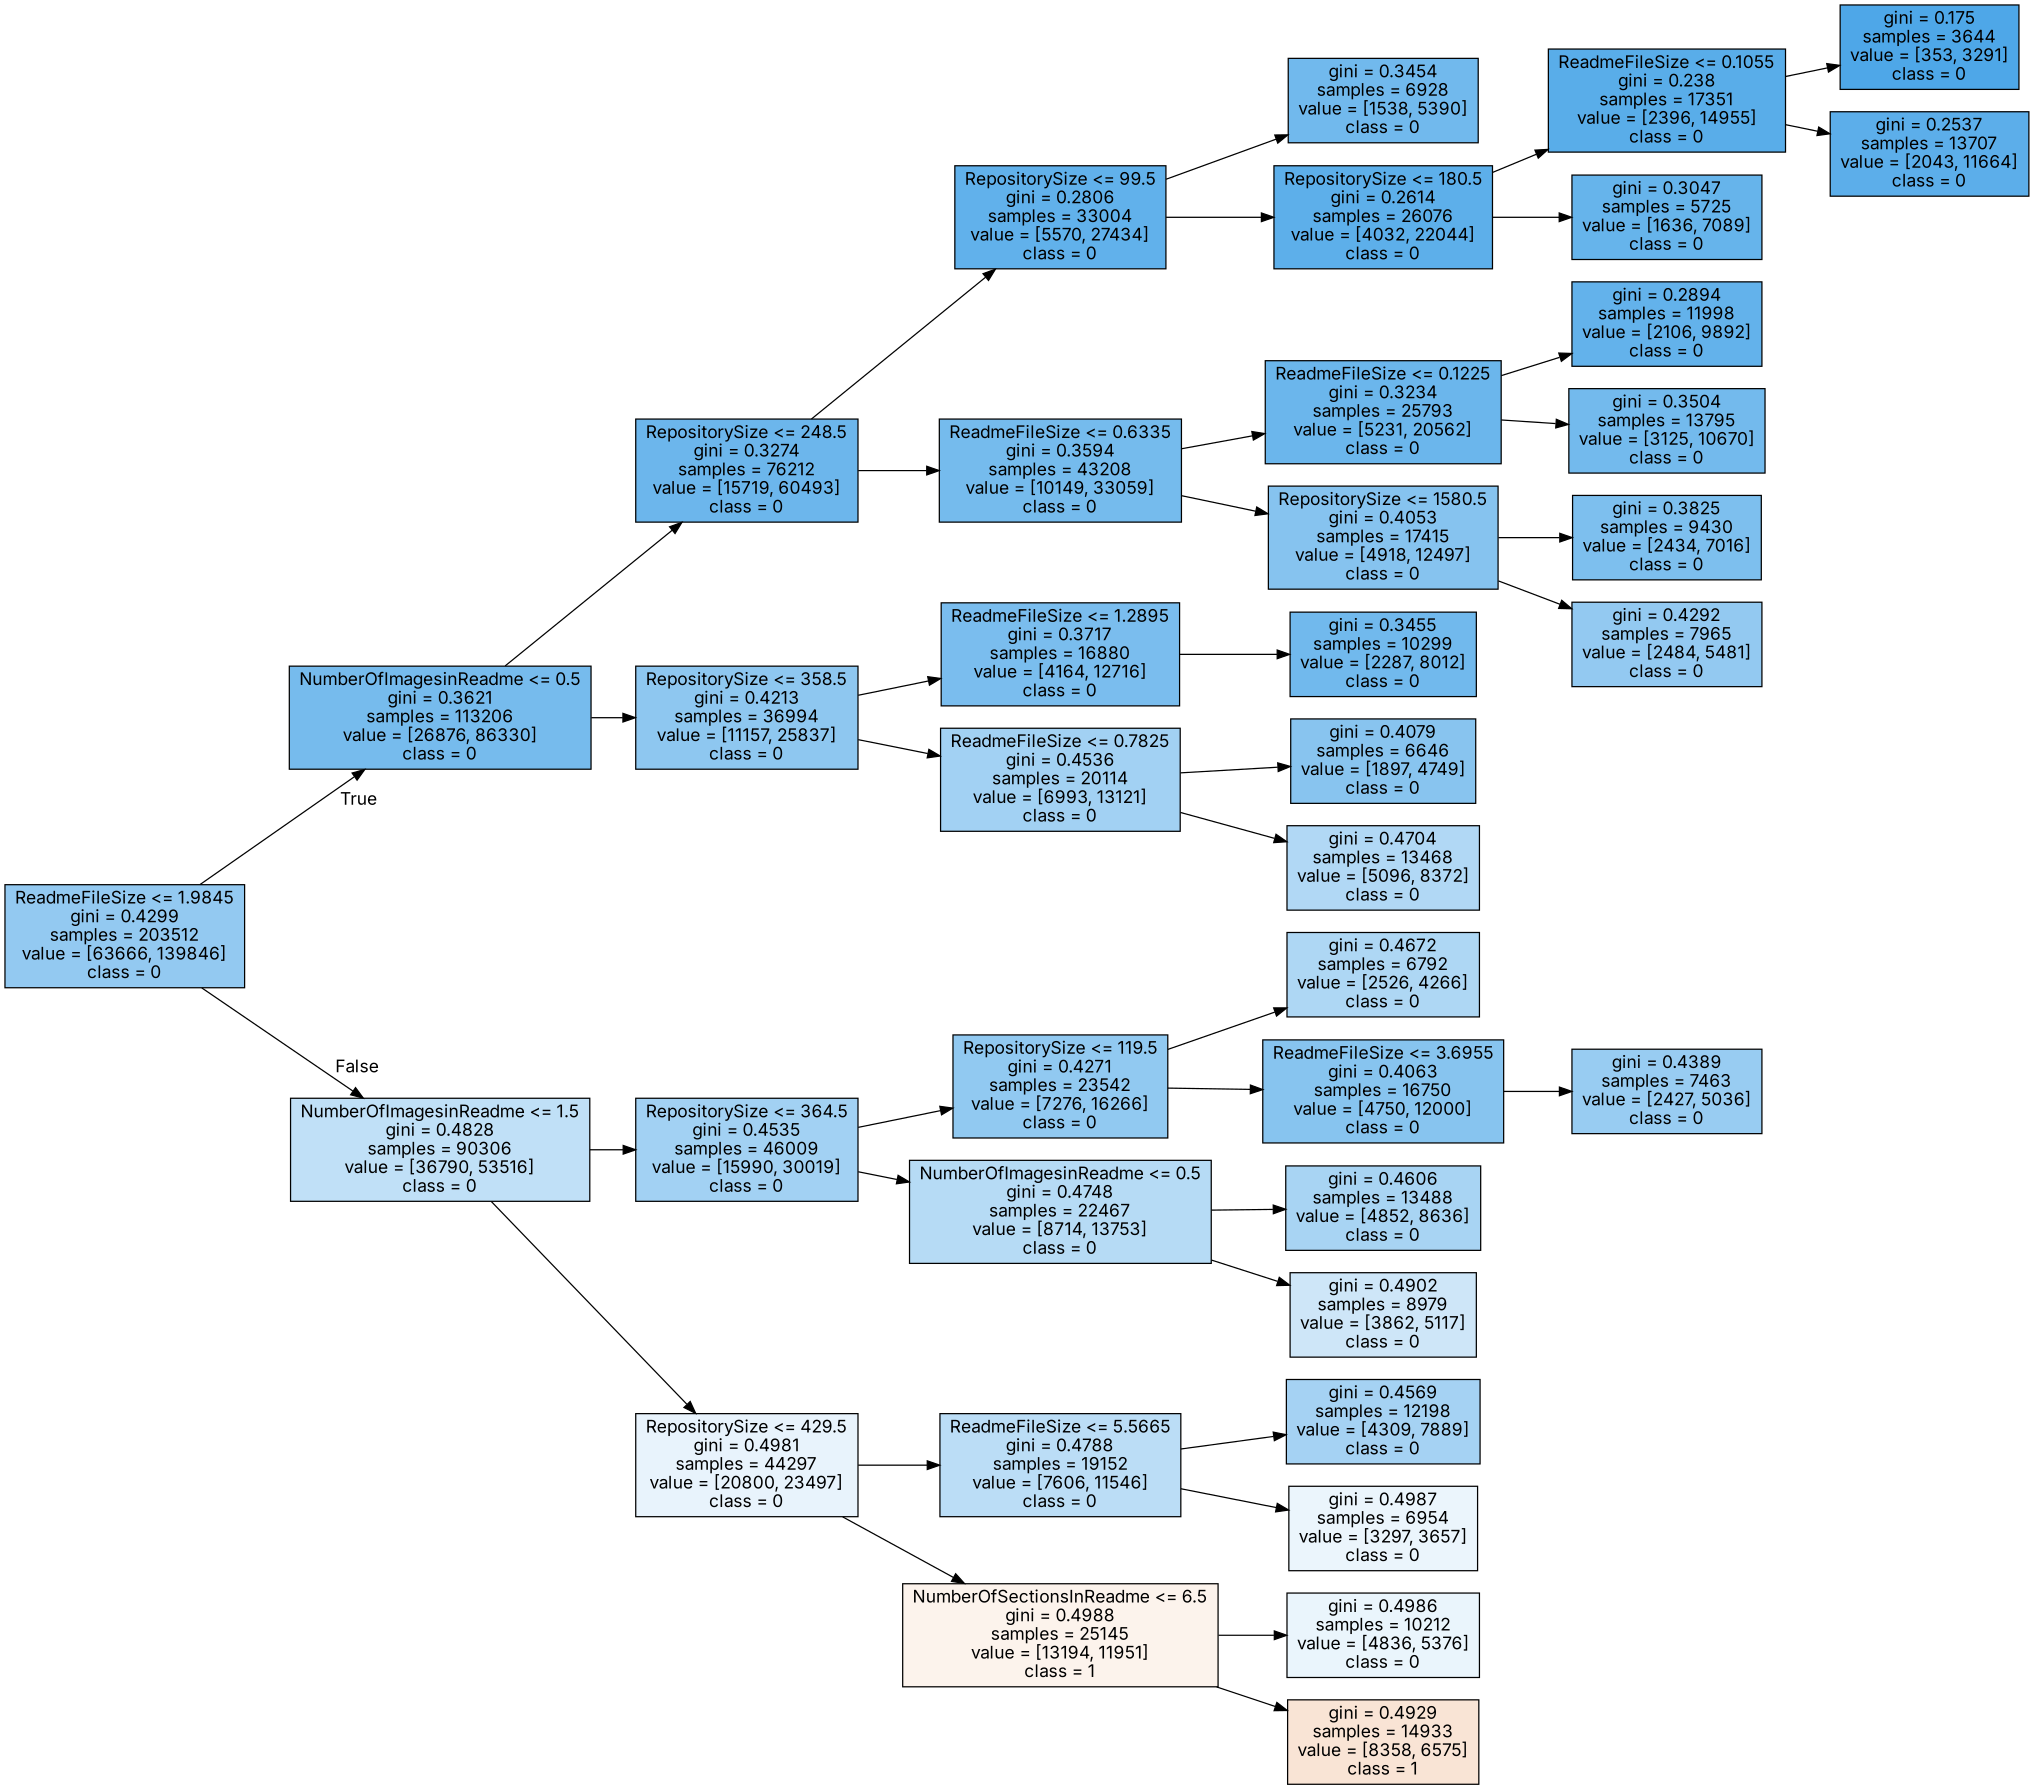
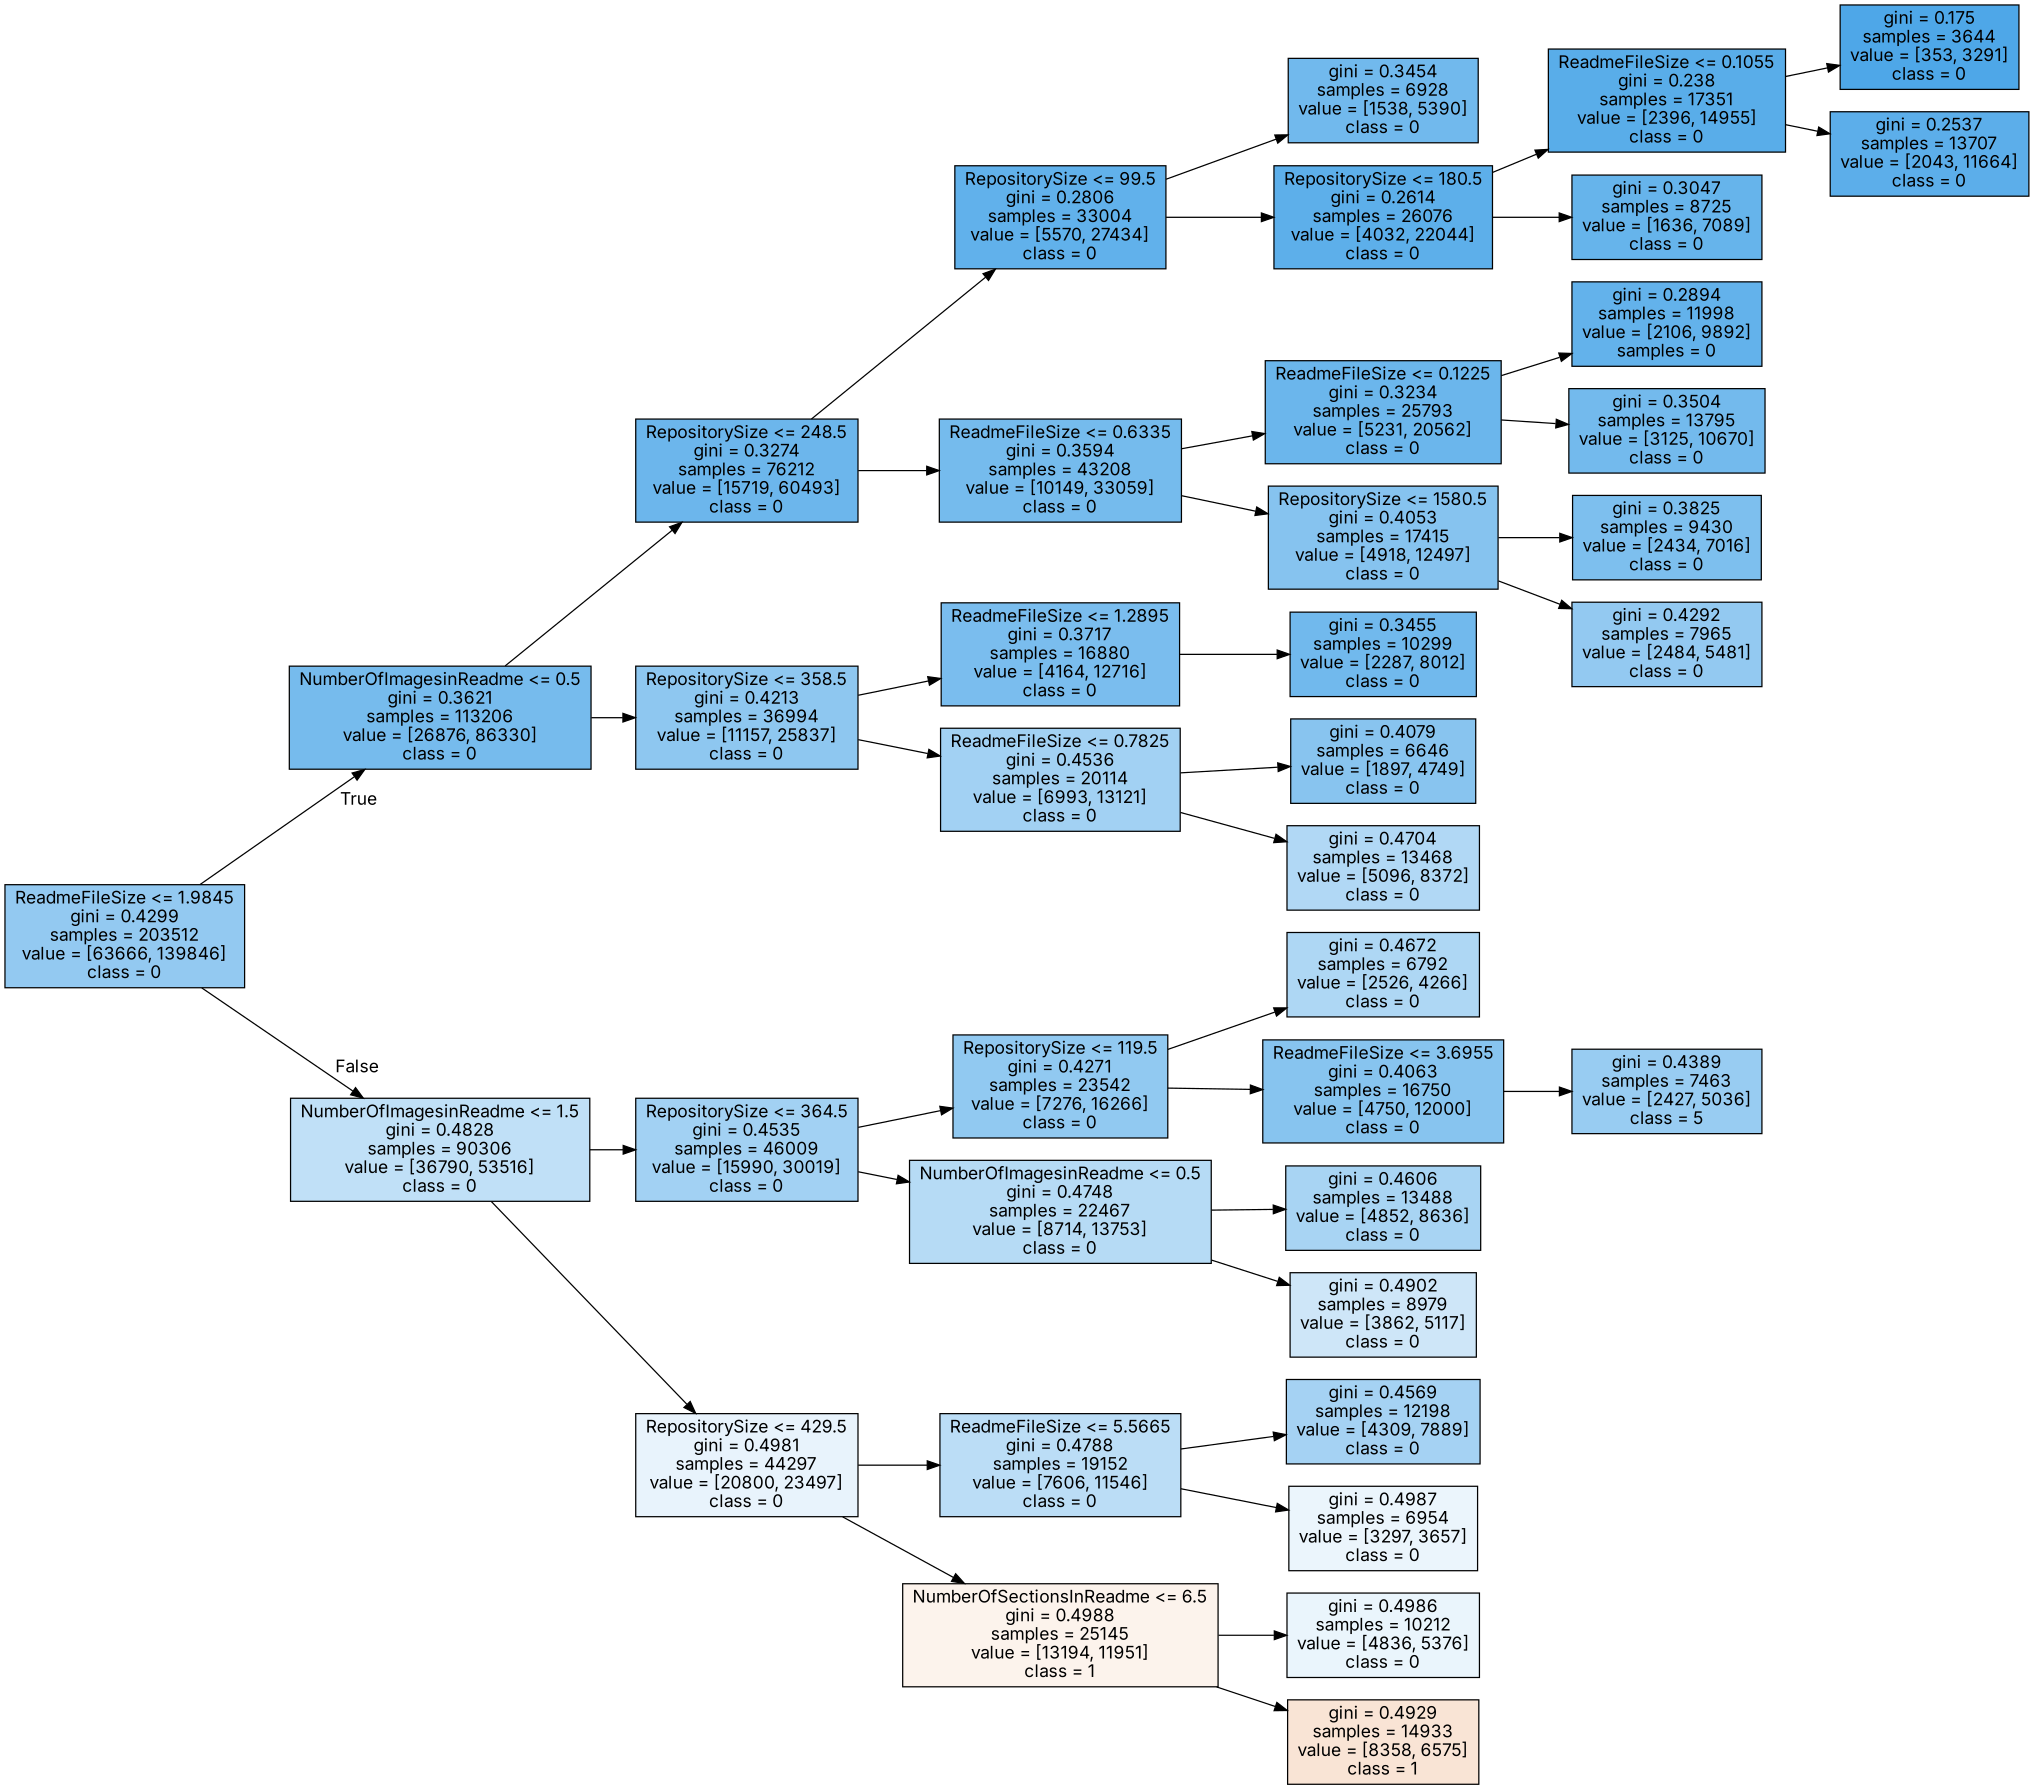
(1667, 217) -> (1667, 217)
(1667, 324) -> (1667, 324)
(1667, 1091) -> (1667, 1091)
